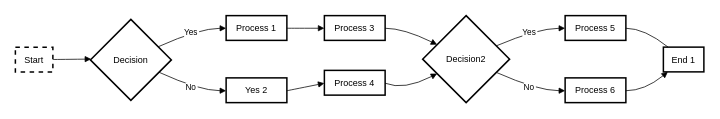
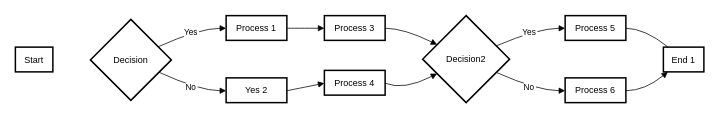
(34, 59) -> (34, 59)
(69, 59) -> none
